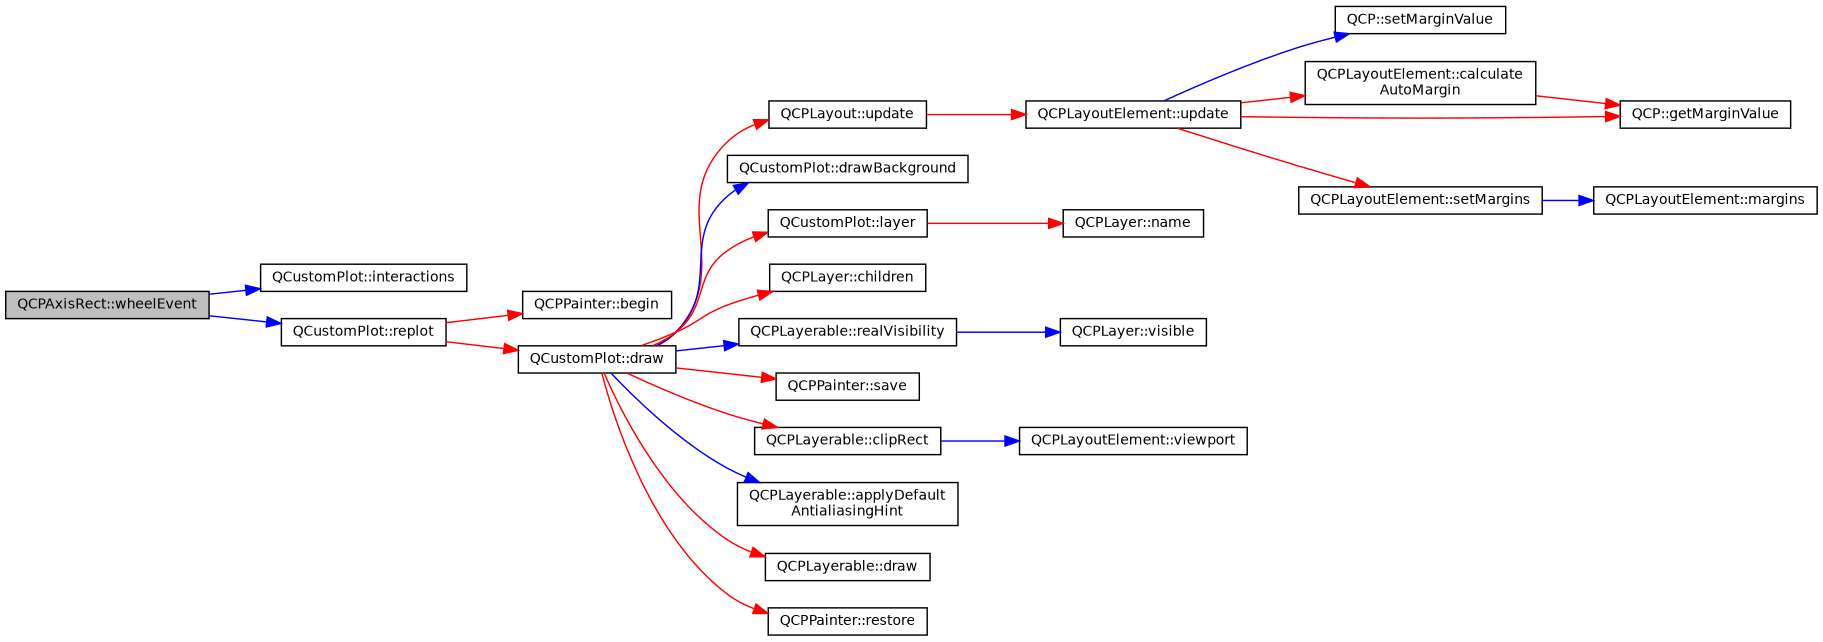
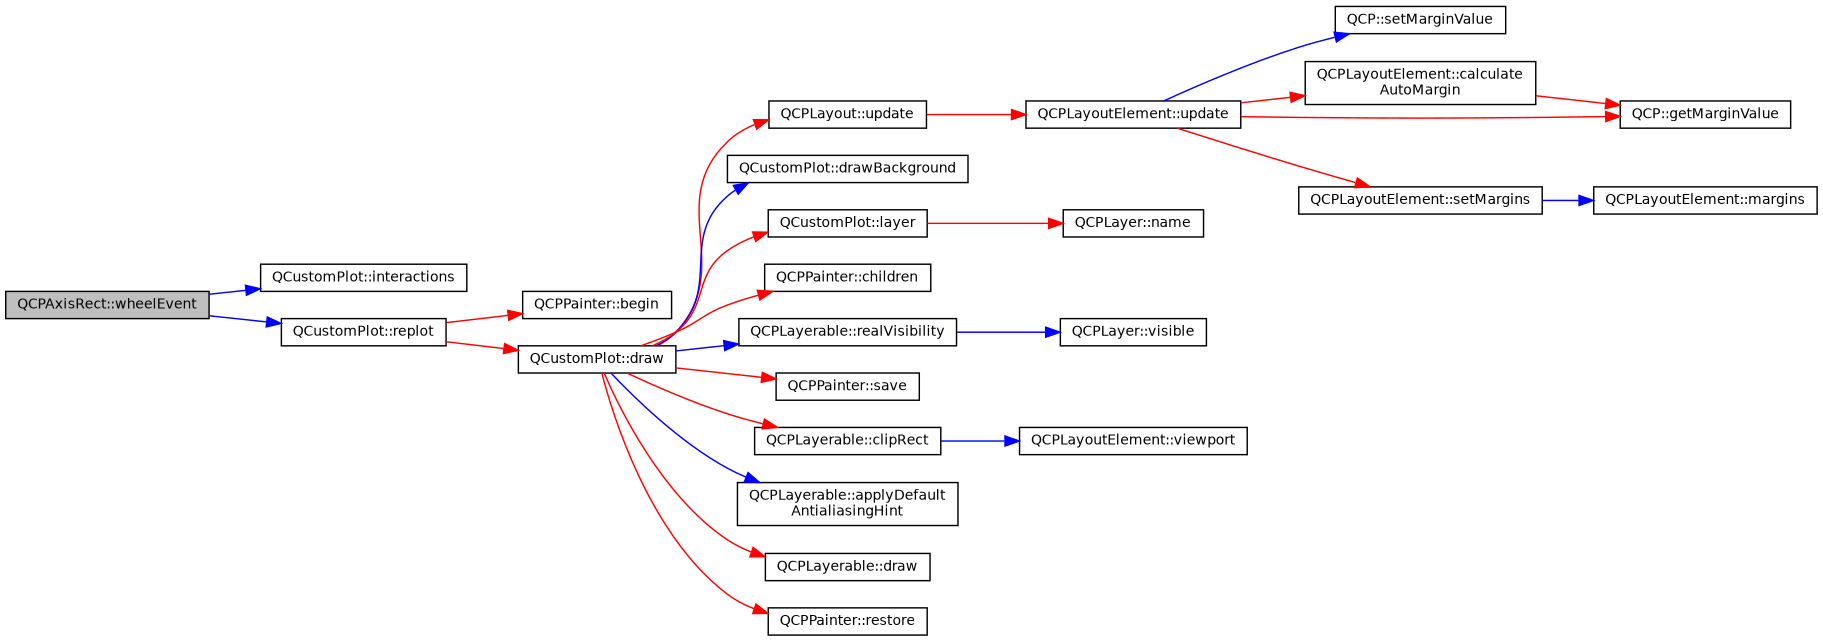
(848, 278) -> (848, 278)
